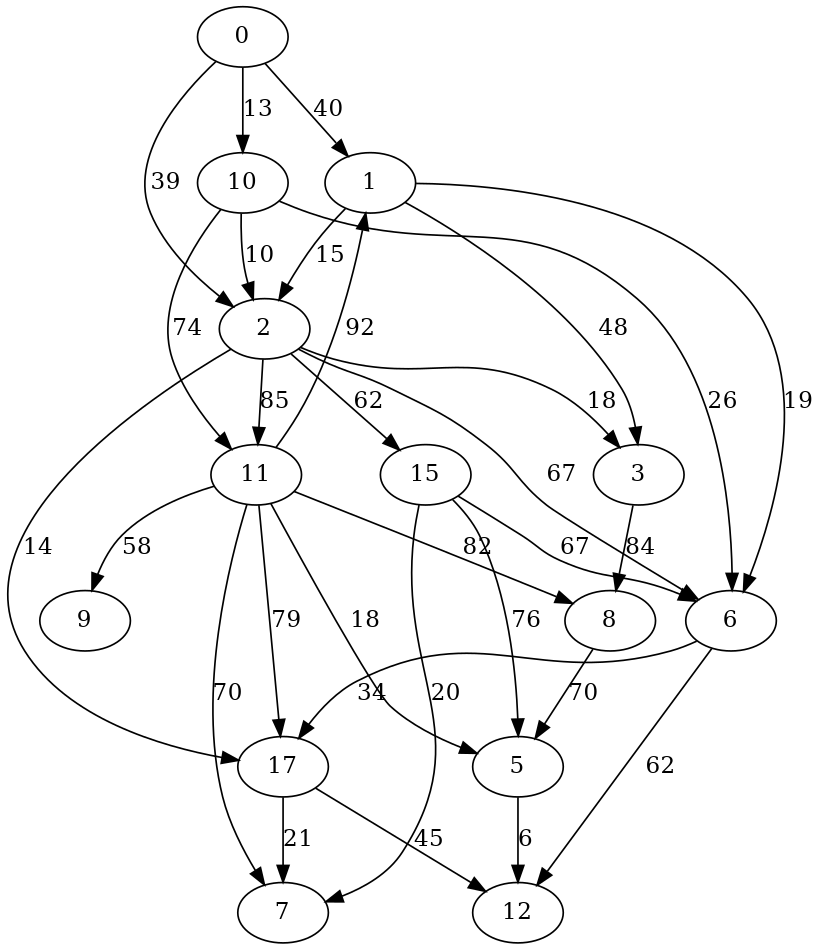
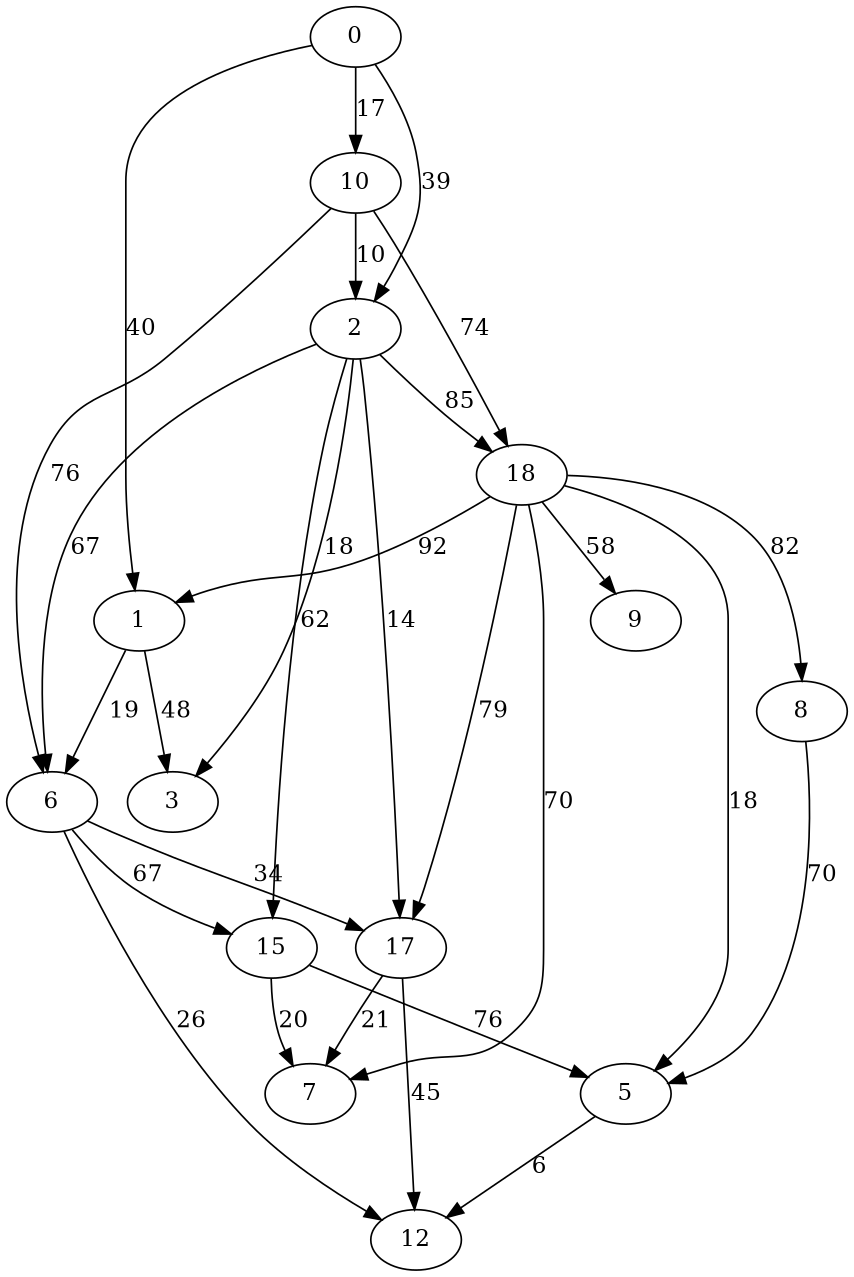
(259, 110) -> (372, 110)
(314, 245) -> none
(723, 402) -> (66, 475)
(256, 475) -> (522, 475)
(626, 540) -> none
(562, 561) -> (136, 890)
(661, 767) -> (192, 1021)
